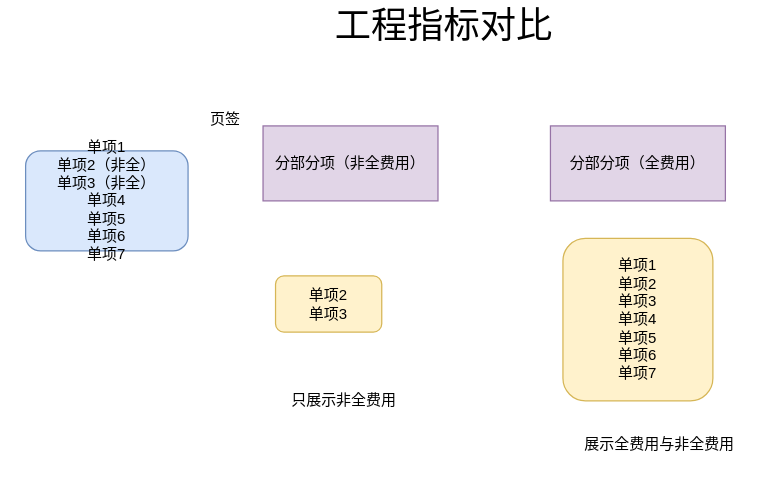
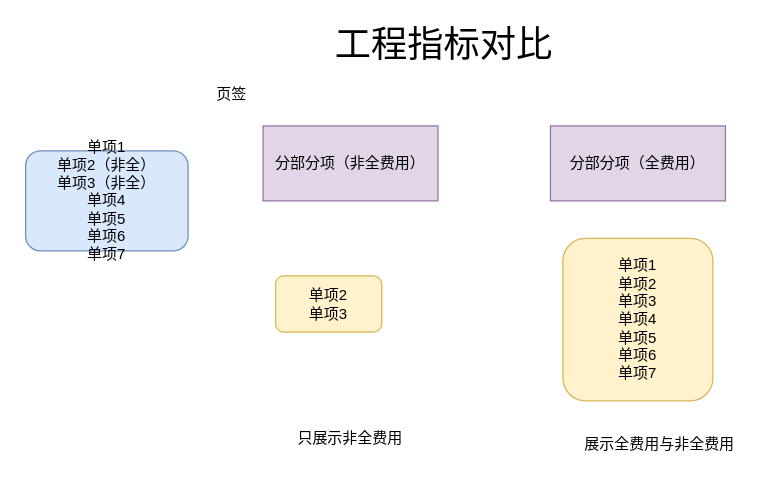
(444, 26) -> (444, 44)
(226, 119) -> (232, 94)
(344, 401) -> (351, 438)
